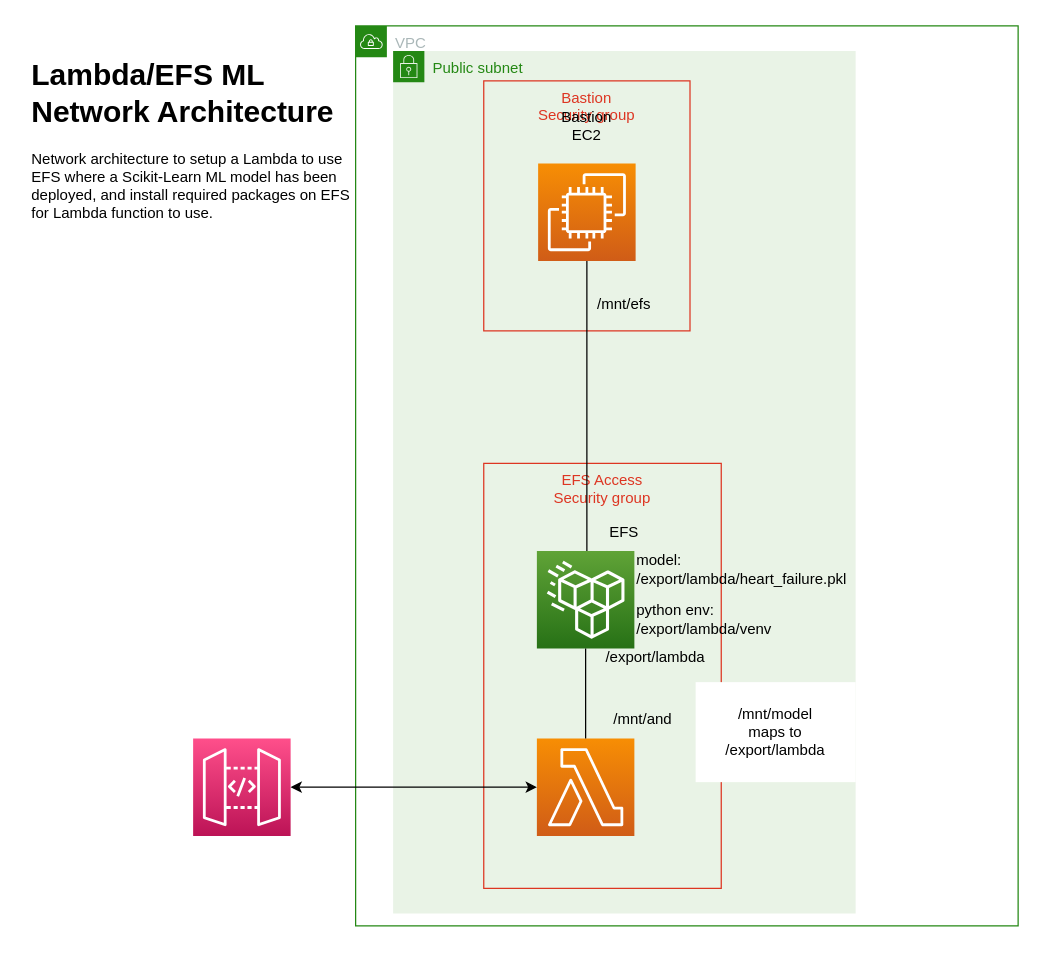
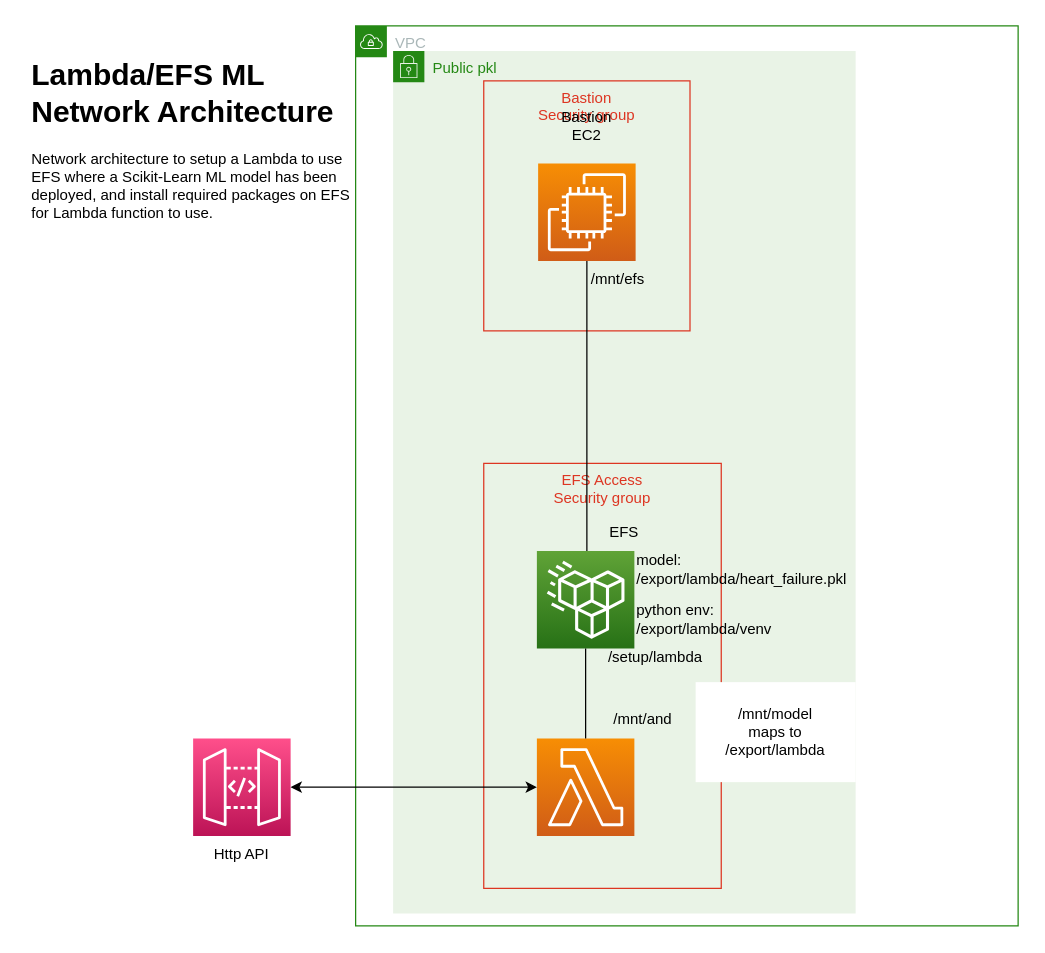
(482, 68) -> (467, 68)
(624, 304) -> (618, 279)
(656, 657) -> (656, 657)
none -> (242, 854)
